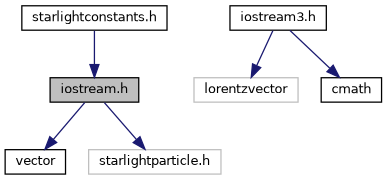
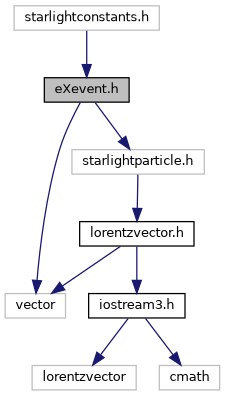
(94, 18) -> (87, 18)
(94, 90) -> (87, 90)
(351, 90) -> (189, 378)
(35, 162) -> (35, 306)
none -> (137, 234)
